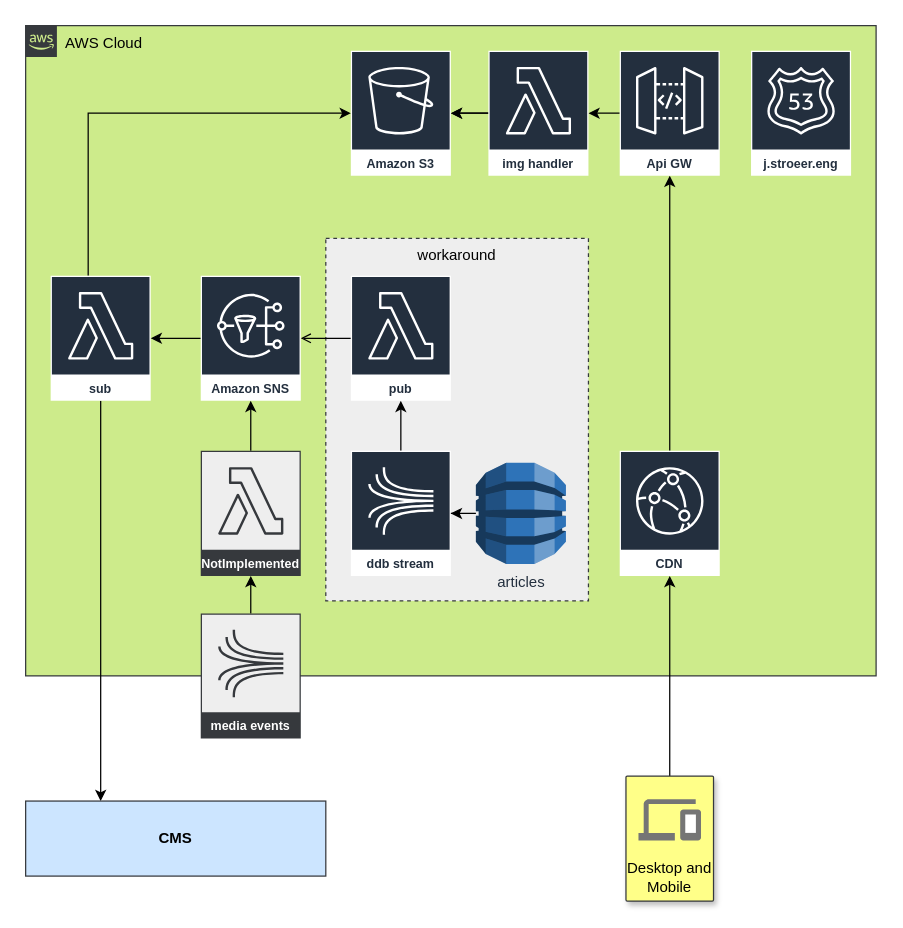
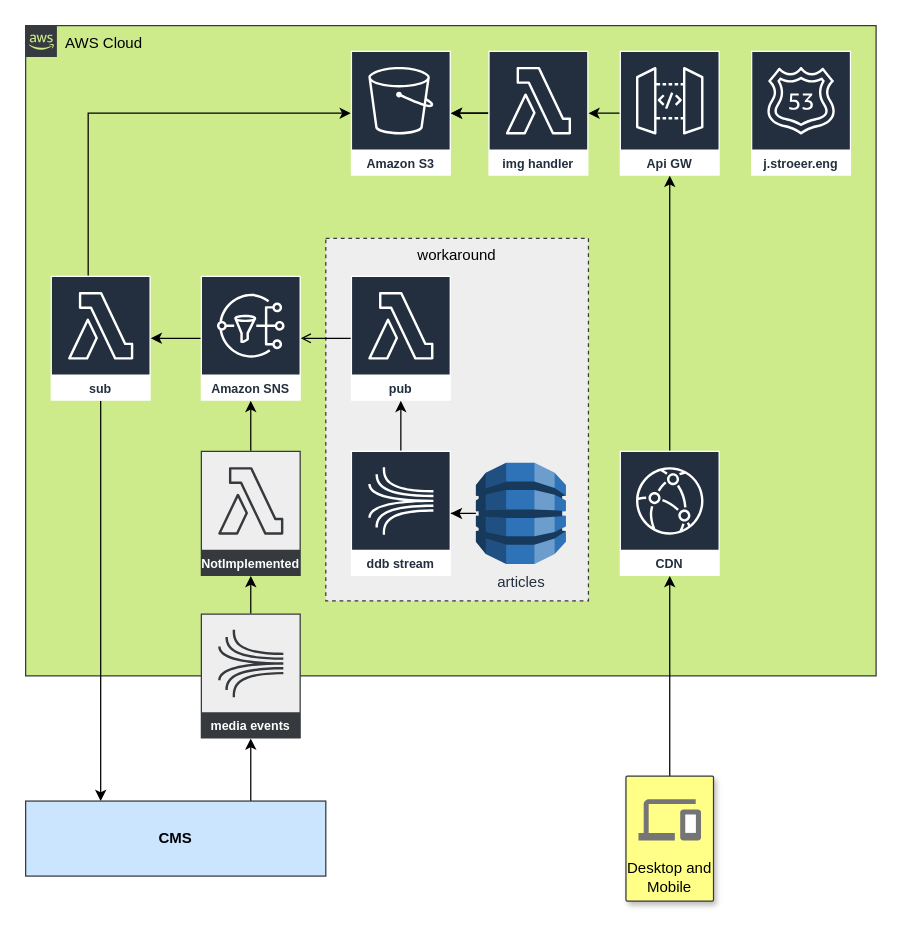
none -> (251, 773)
